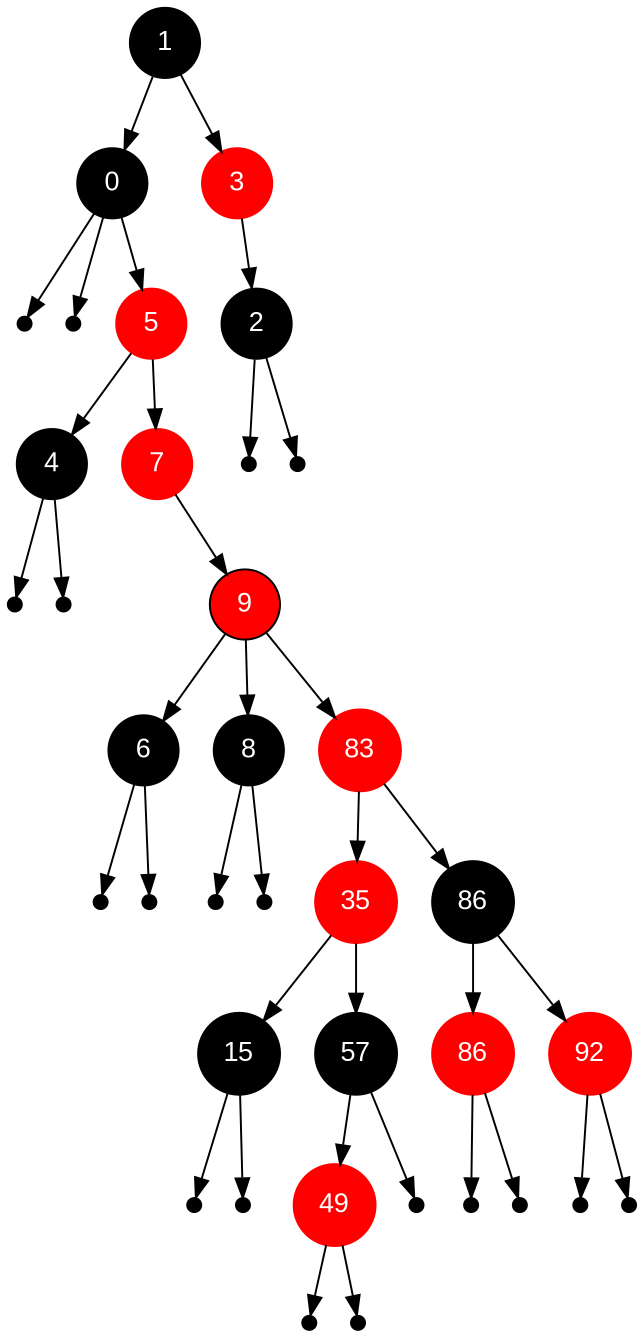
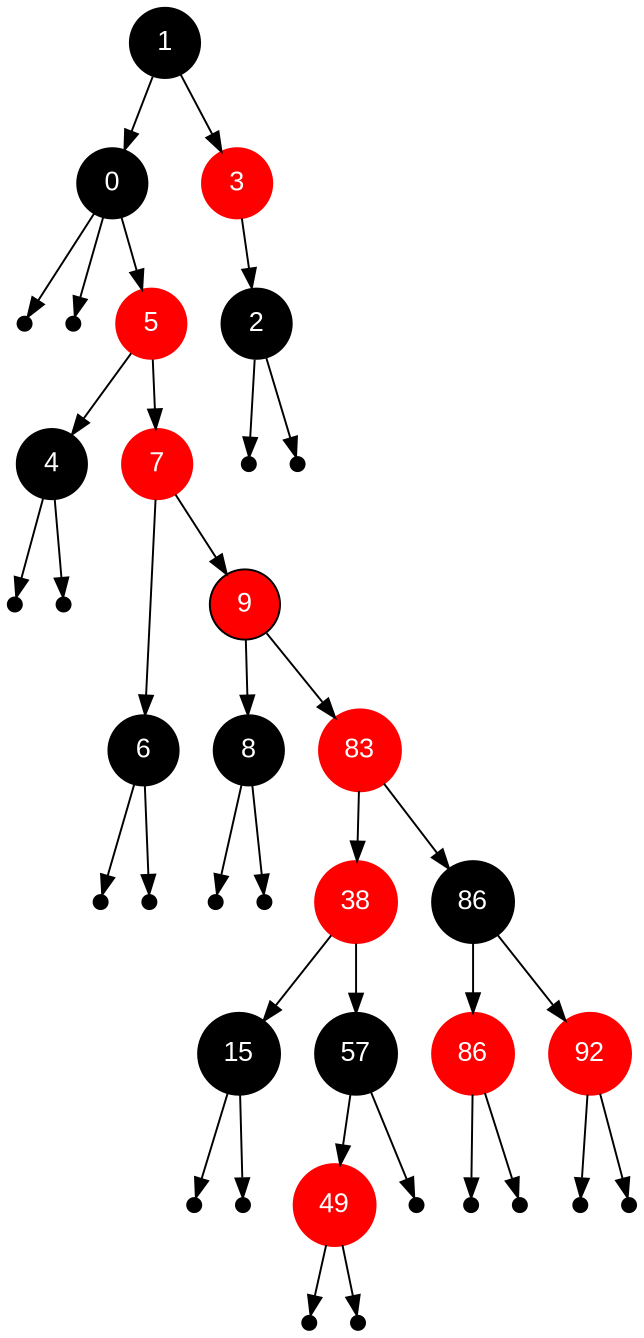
(200, 670) -> (151, 597)
(356, 902) -> (356, 902)
